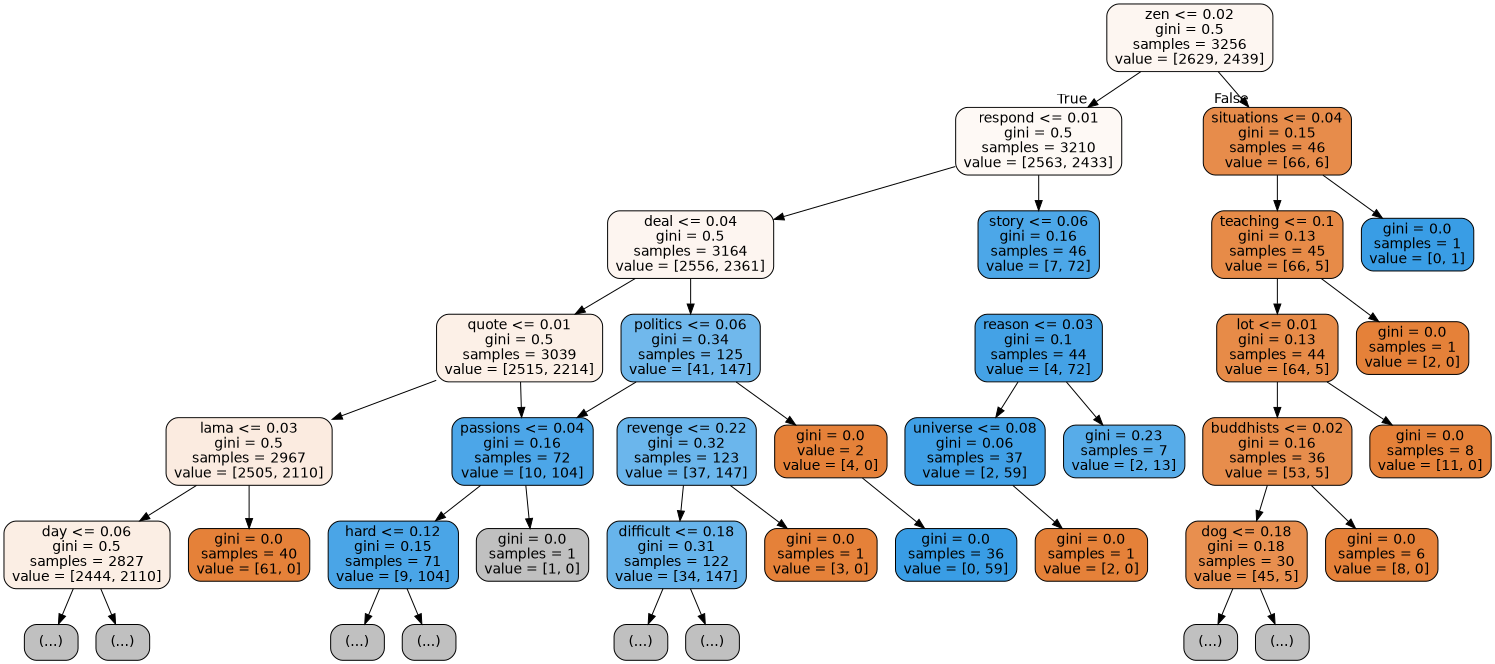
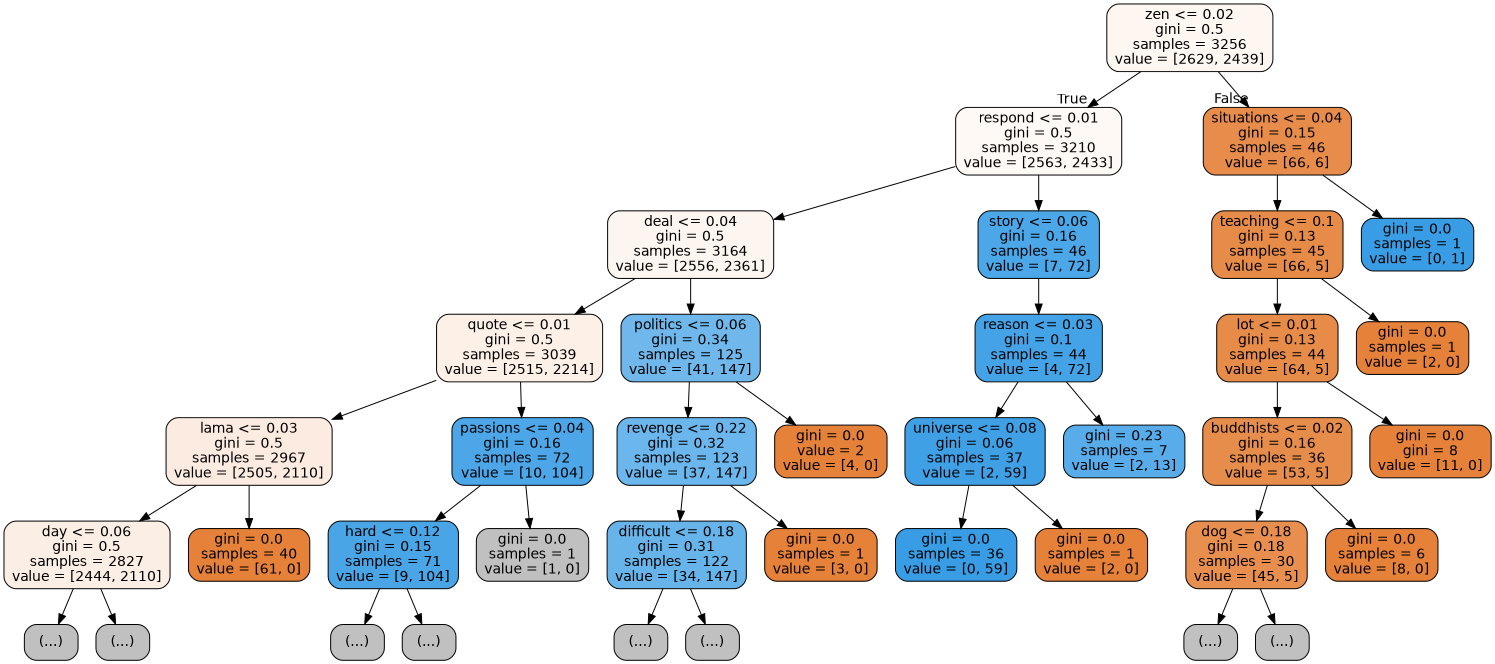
none -> (1039, 291)
(611, 397) -> (689, 395)
(1431, 451) -> (1431, 451)
(890, 500) -> (966, 502)
